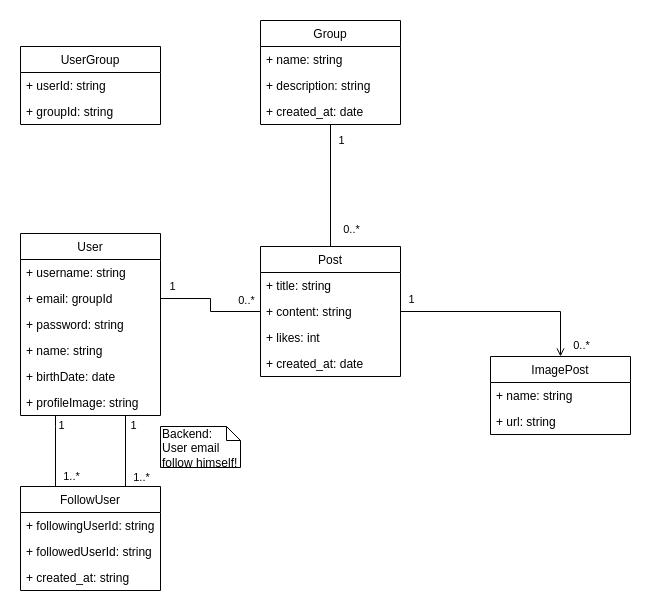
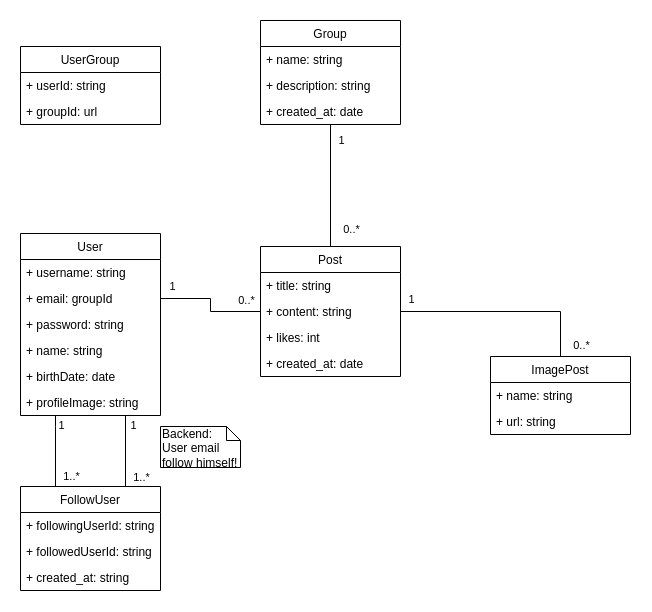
(77, 112) -> (67, 112)
(561, 351) -> (561, 351)
